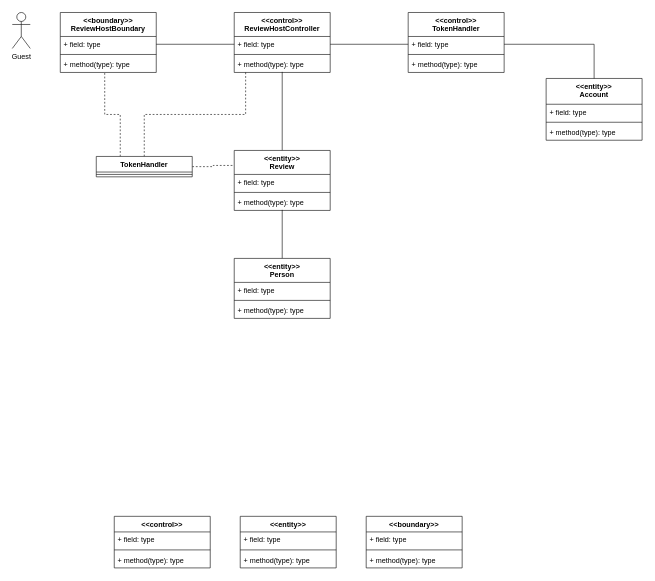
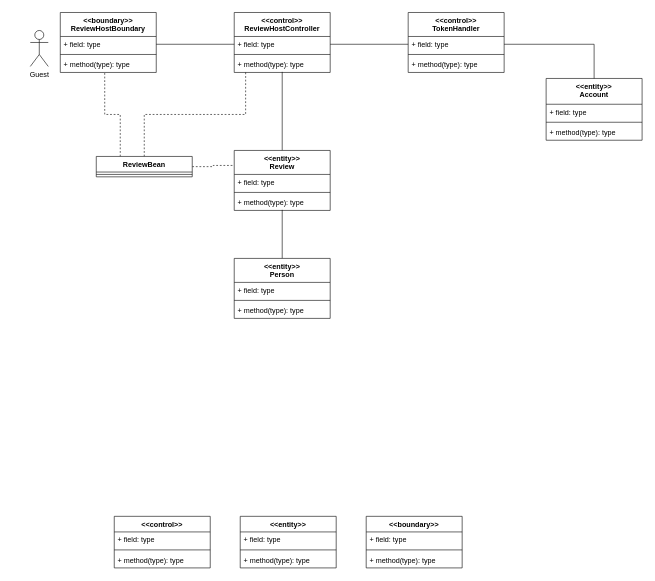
(21, 30) -> (39, 48)
(144, 164) -> (144, 164)
